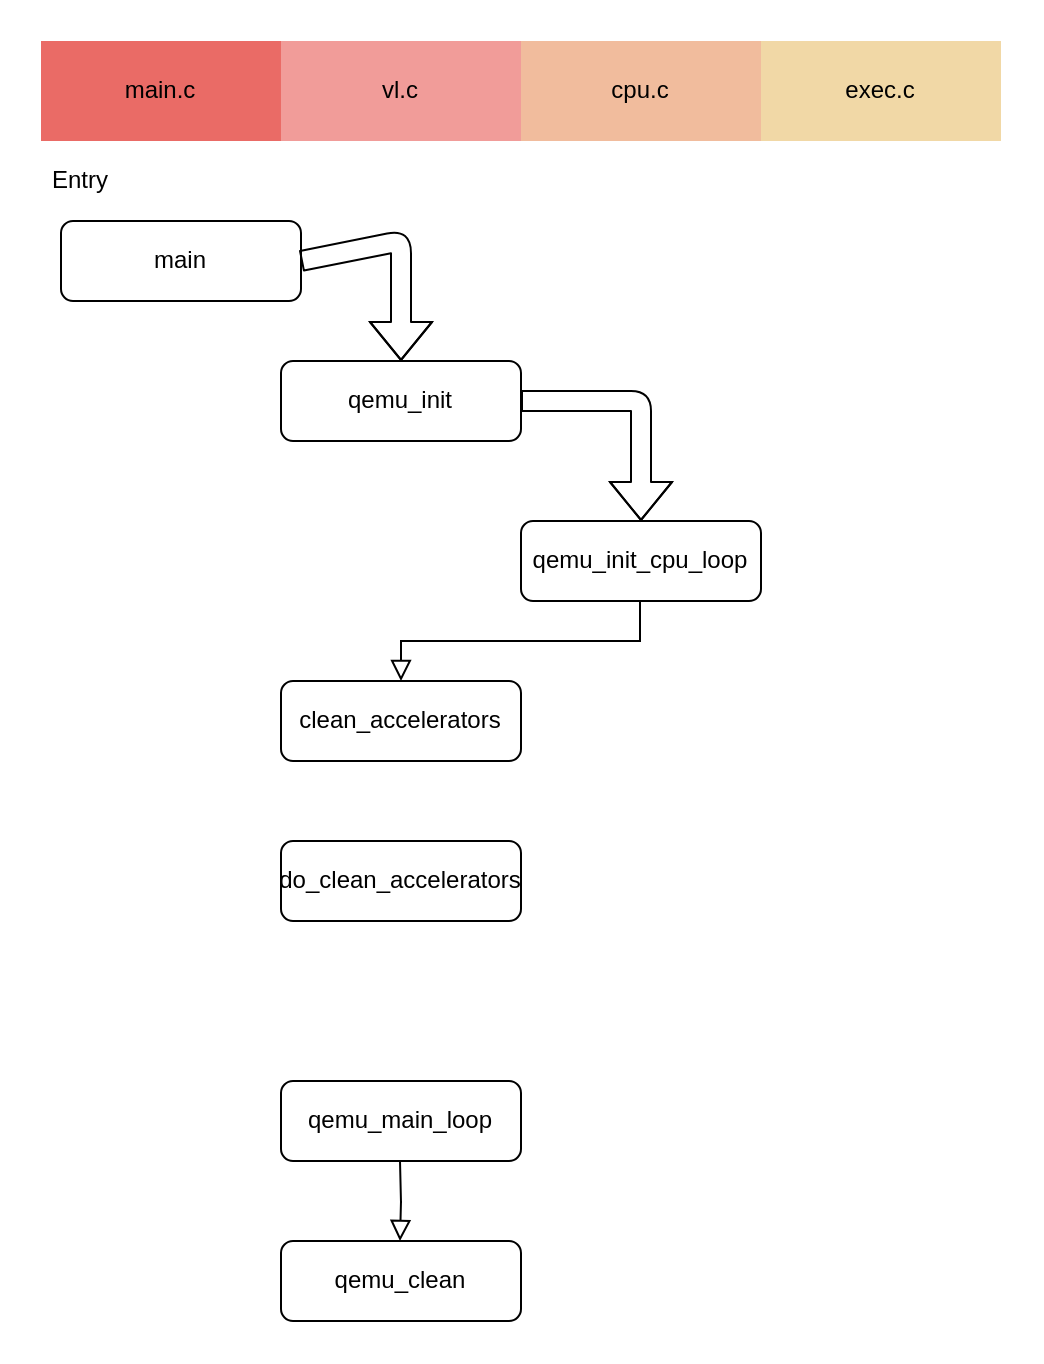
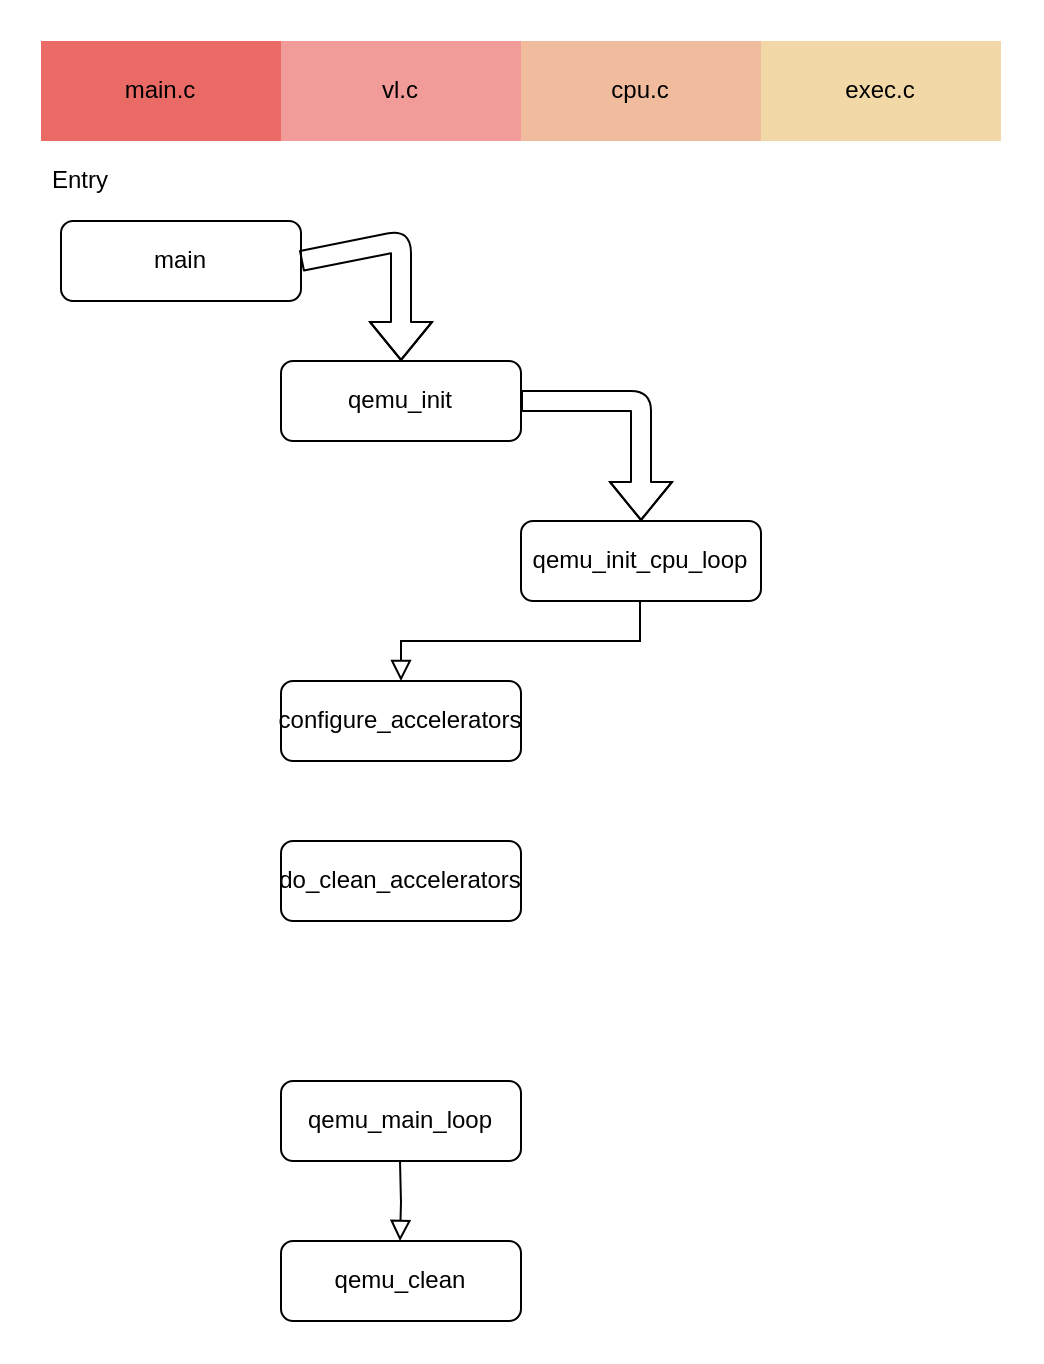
(401, 721) -> (401, 721)
